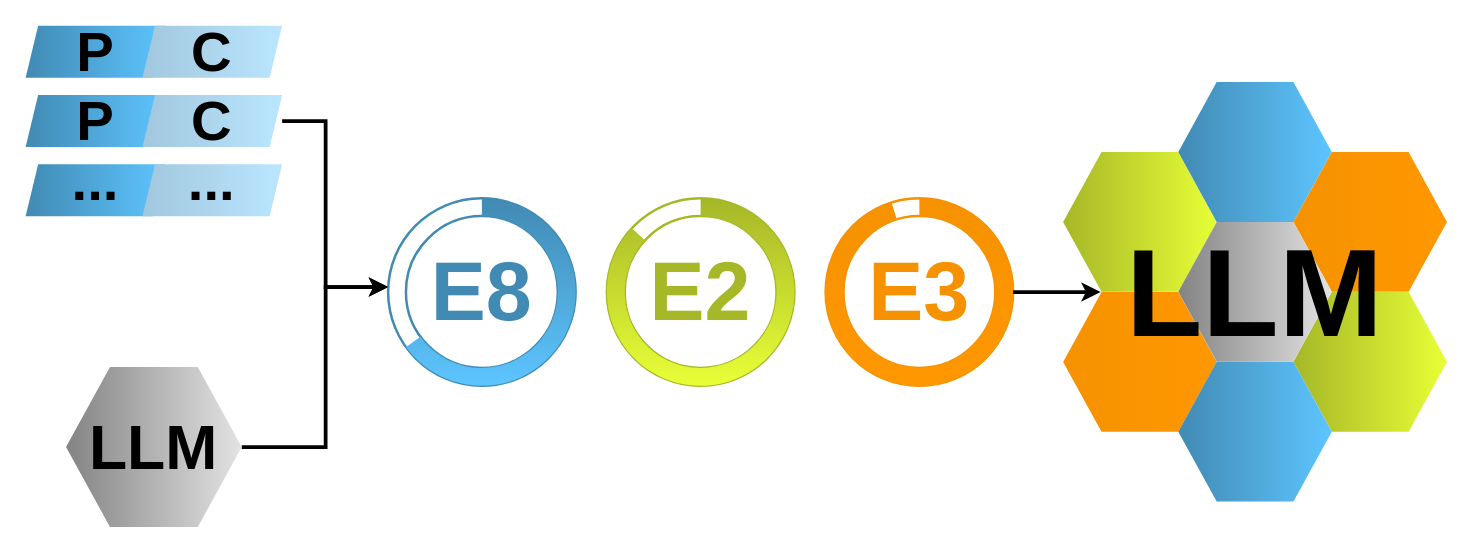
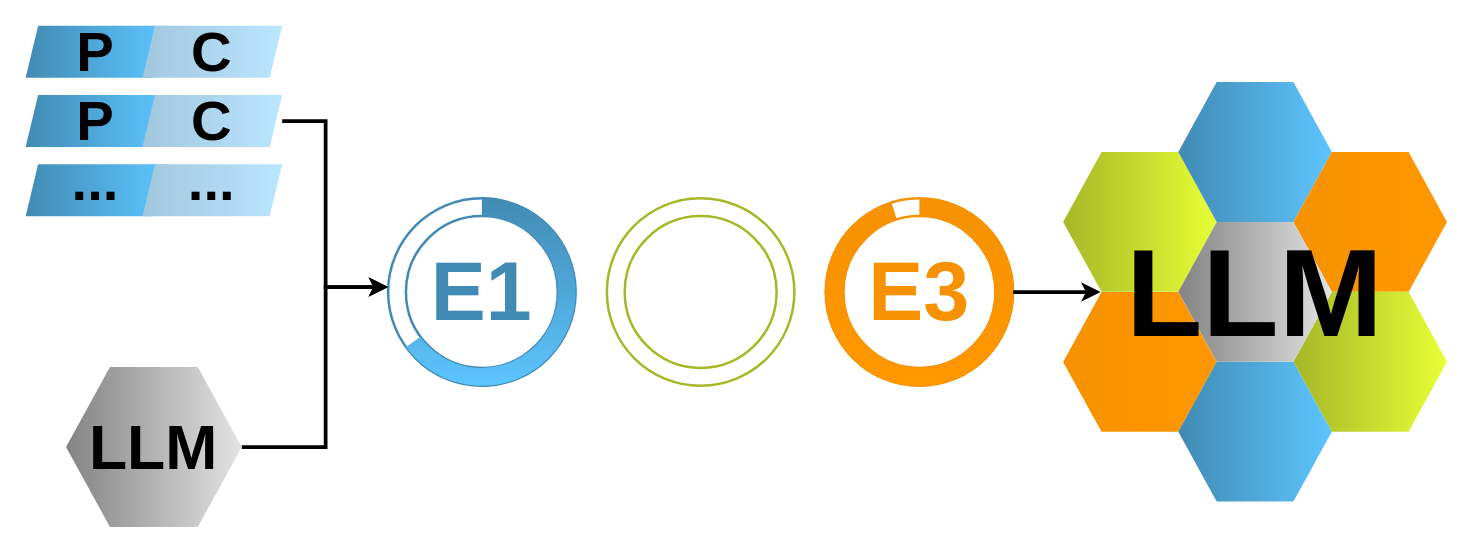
(482, 292) -> (482, 292)
(701, 292) -> none
